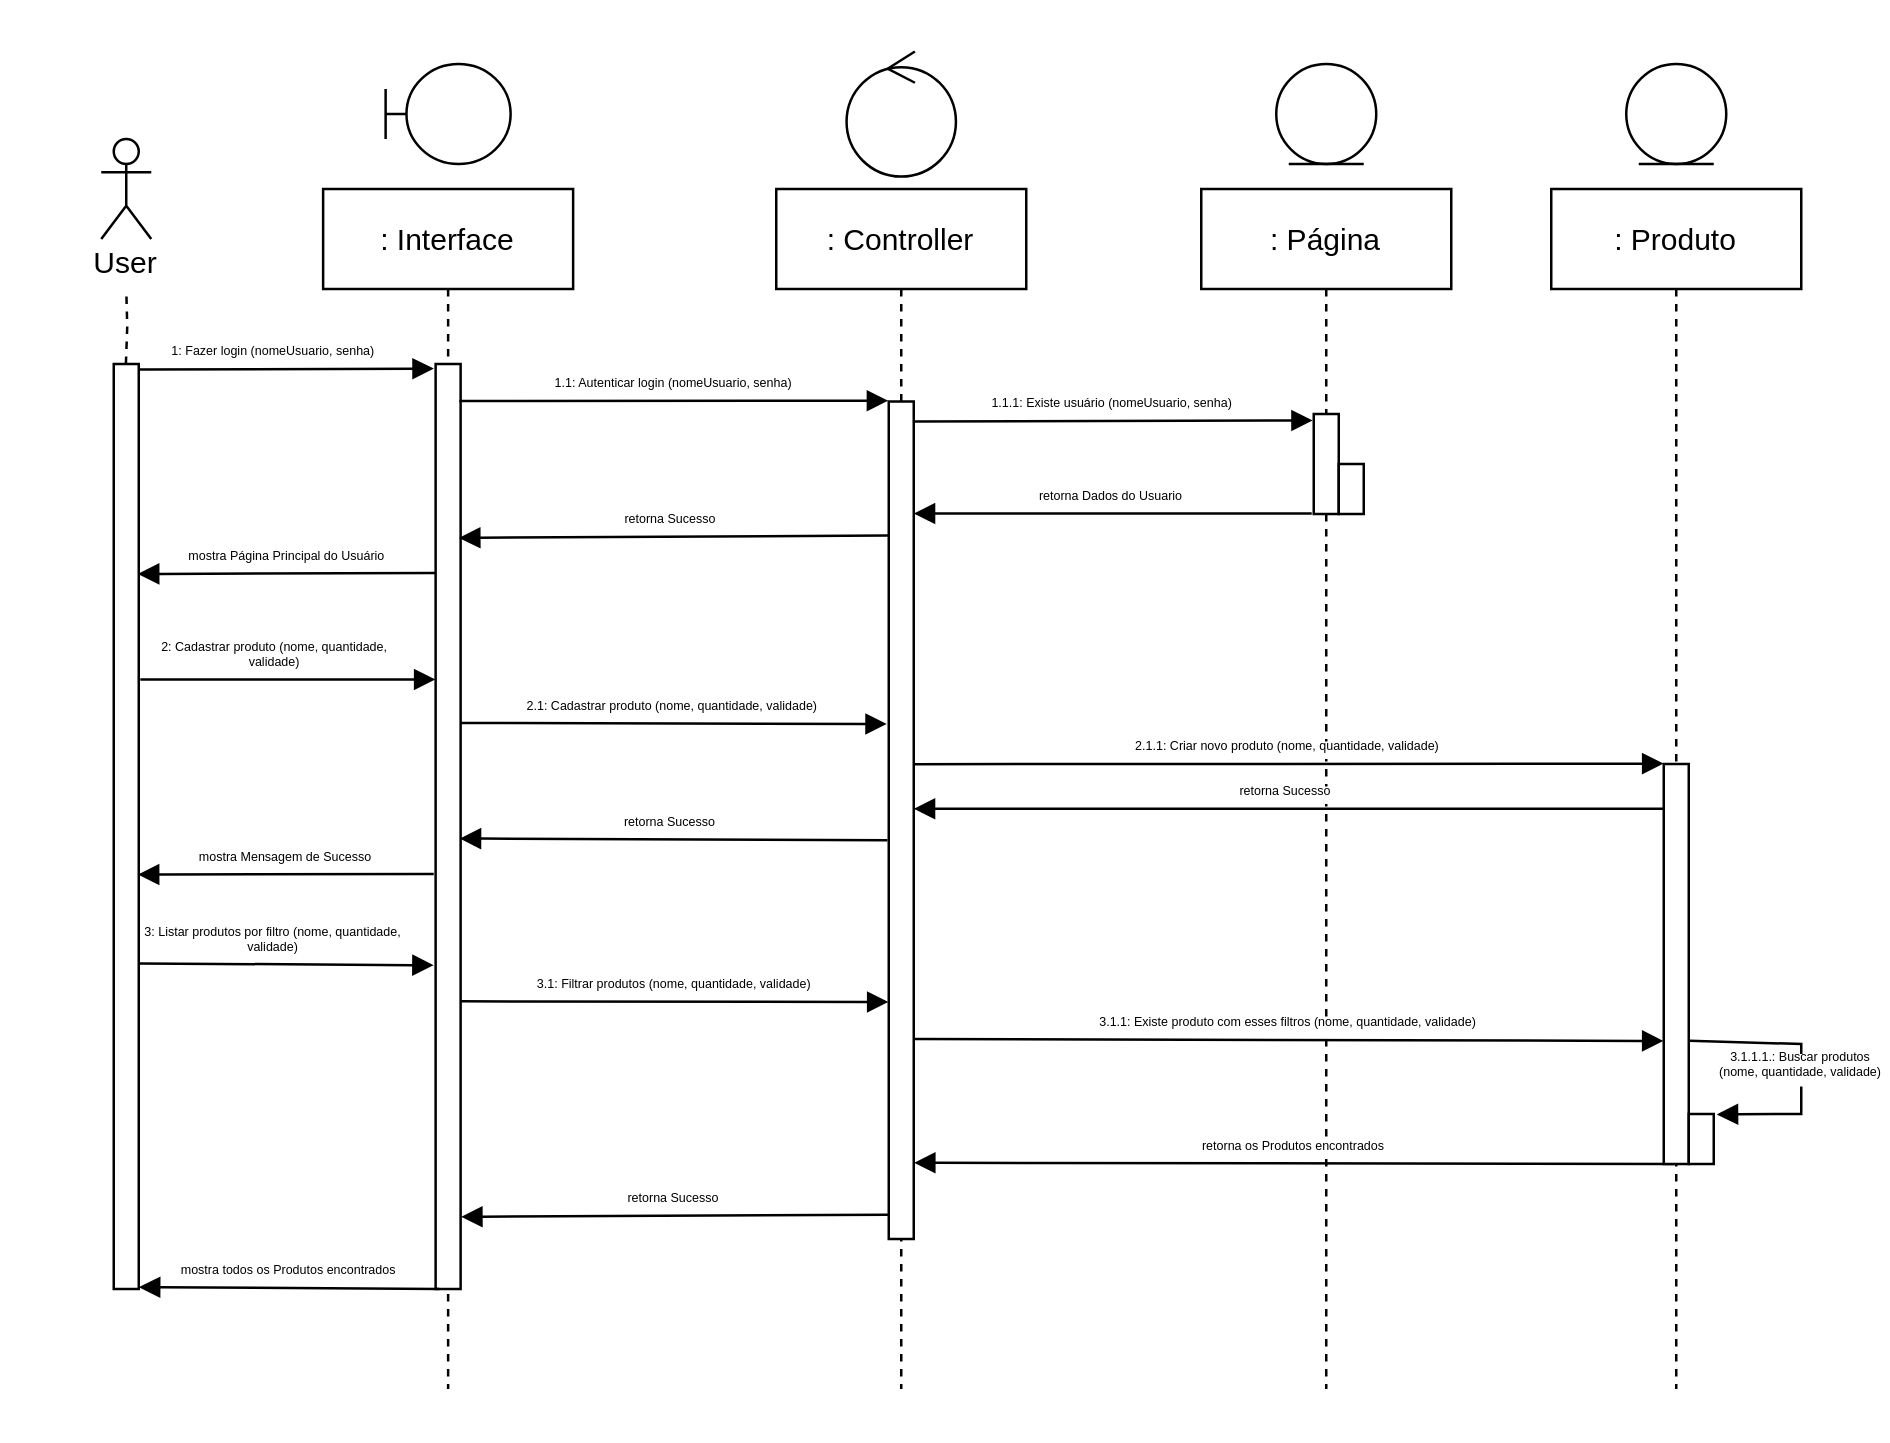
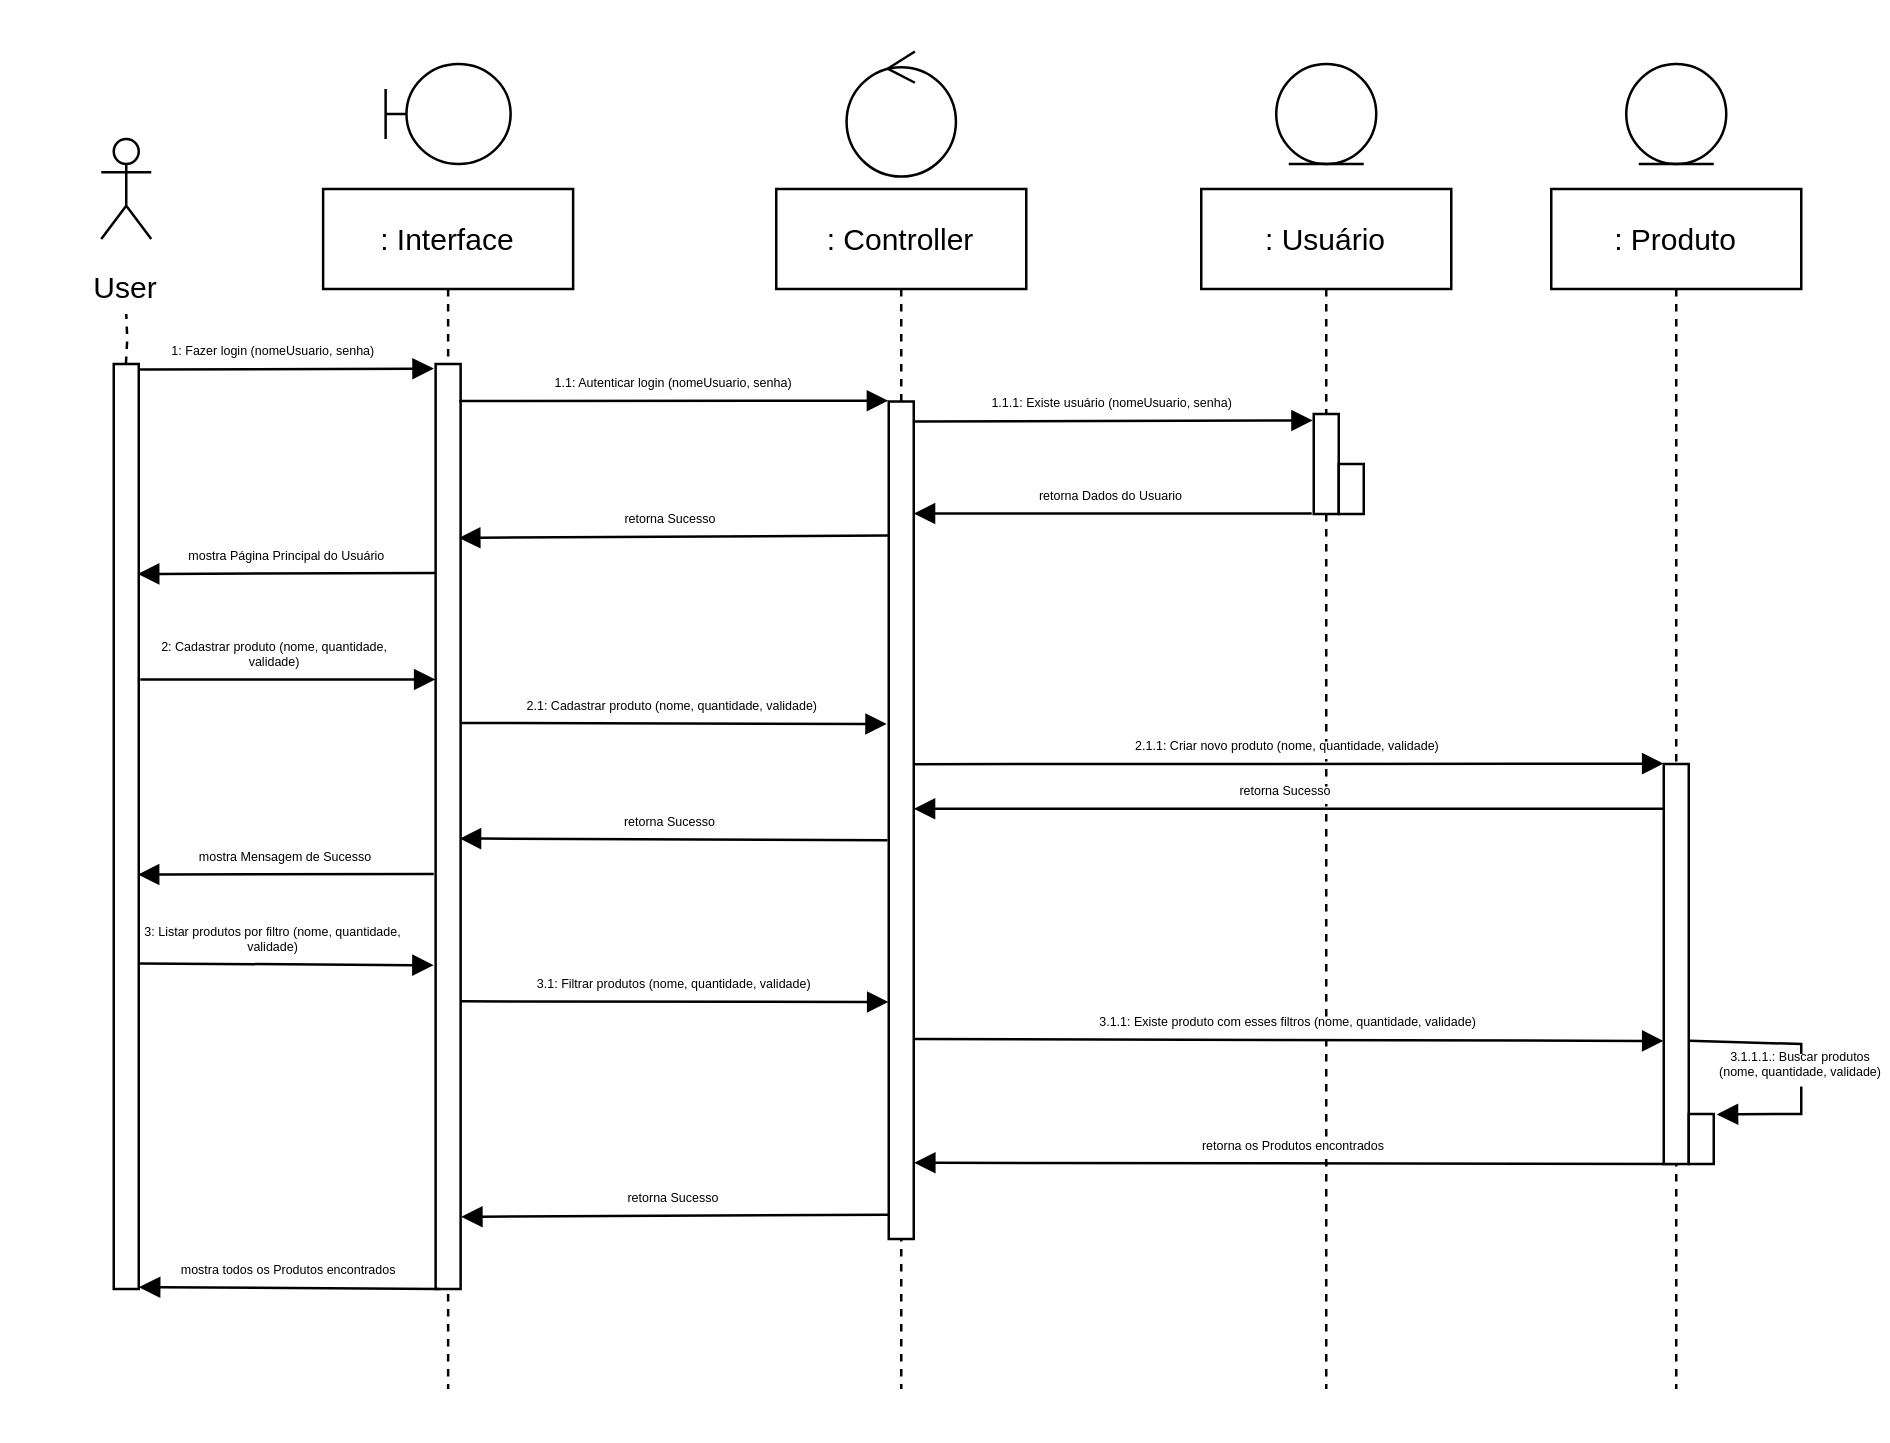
(1325, 240) -> (1325, 240)
(126, 264) -> (126, 289)
